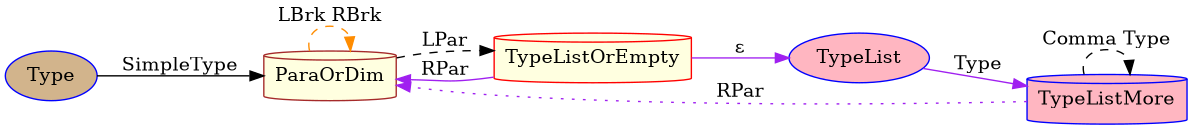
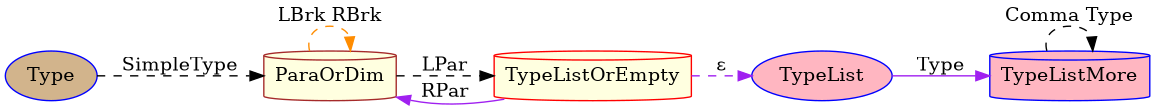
(733, 58) -> (715, 76)
(173, 76) -> (173, 76)
(718, 103) -> none
